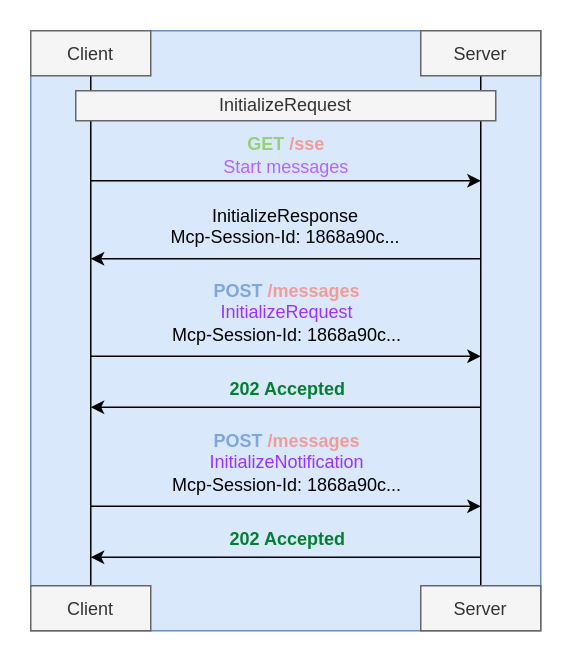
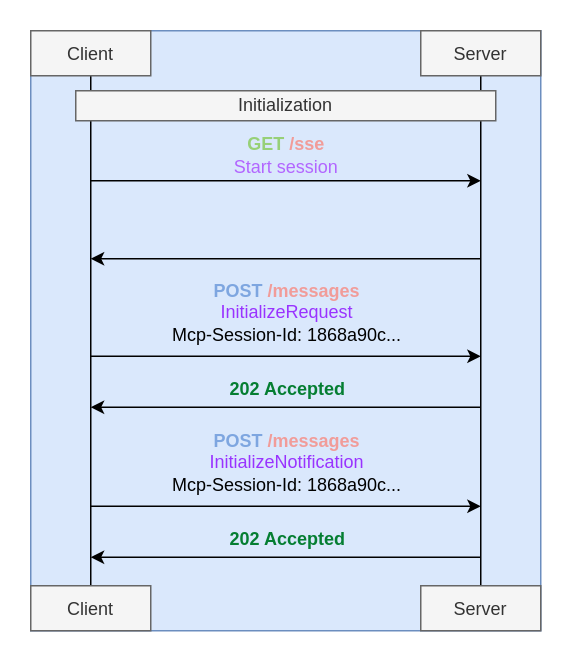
(286, 106) -> (286, 106)
(287, 155) -> (287, 155)
(286, 229) -> none
